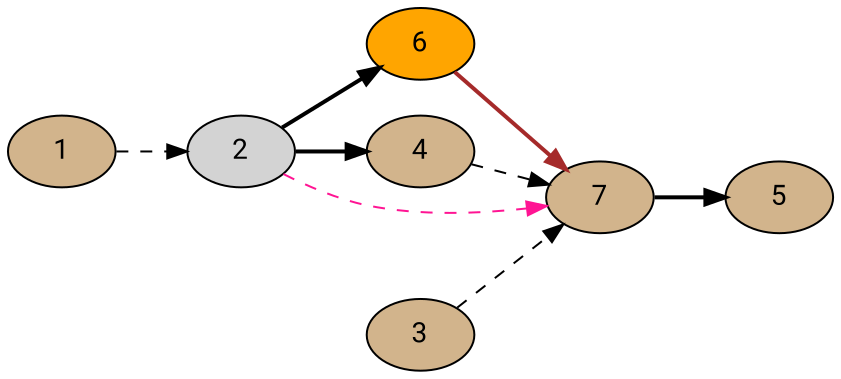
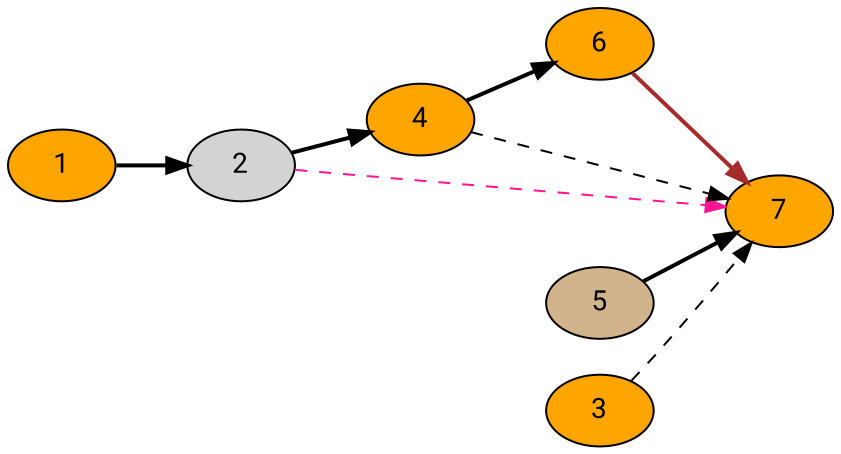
(322, 103) -> (501, 86)
(62, 151) -> (62, 165)
(142, 151) -> (142, 165)
(421, 151) -> (421, 120)
(600, 197) -> (779, 211)
(680, 197) -> (681, 262)
(421, 335) -> (600, 411)
